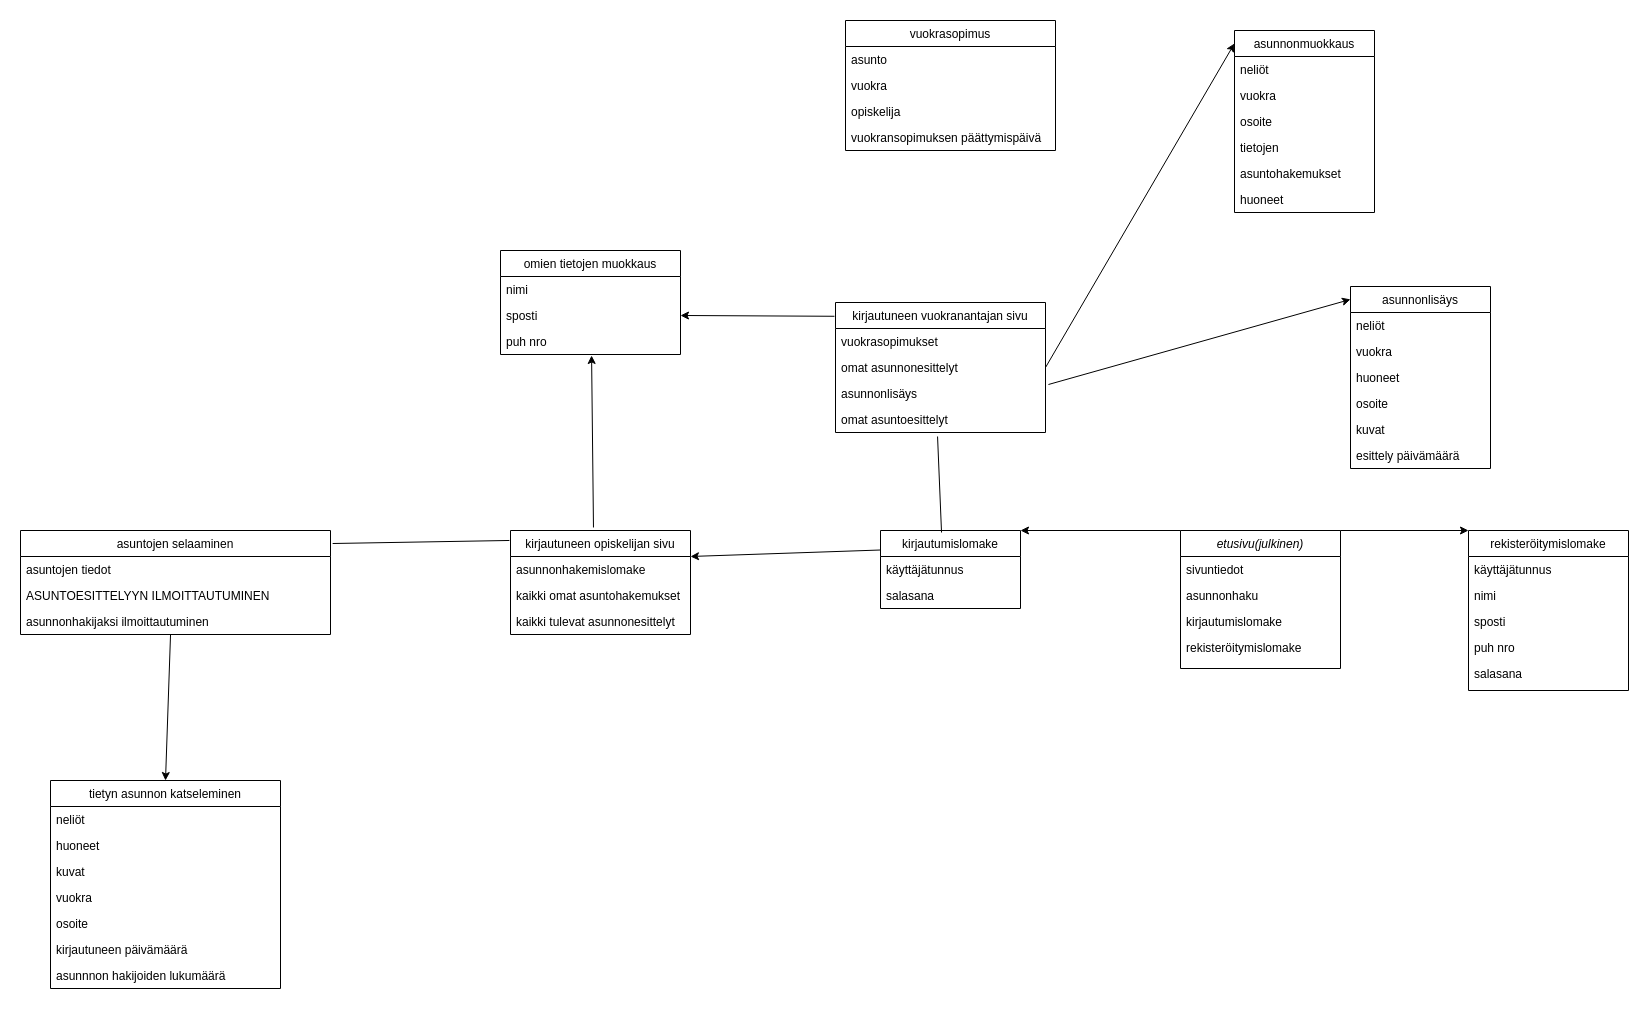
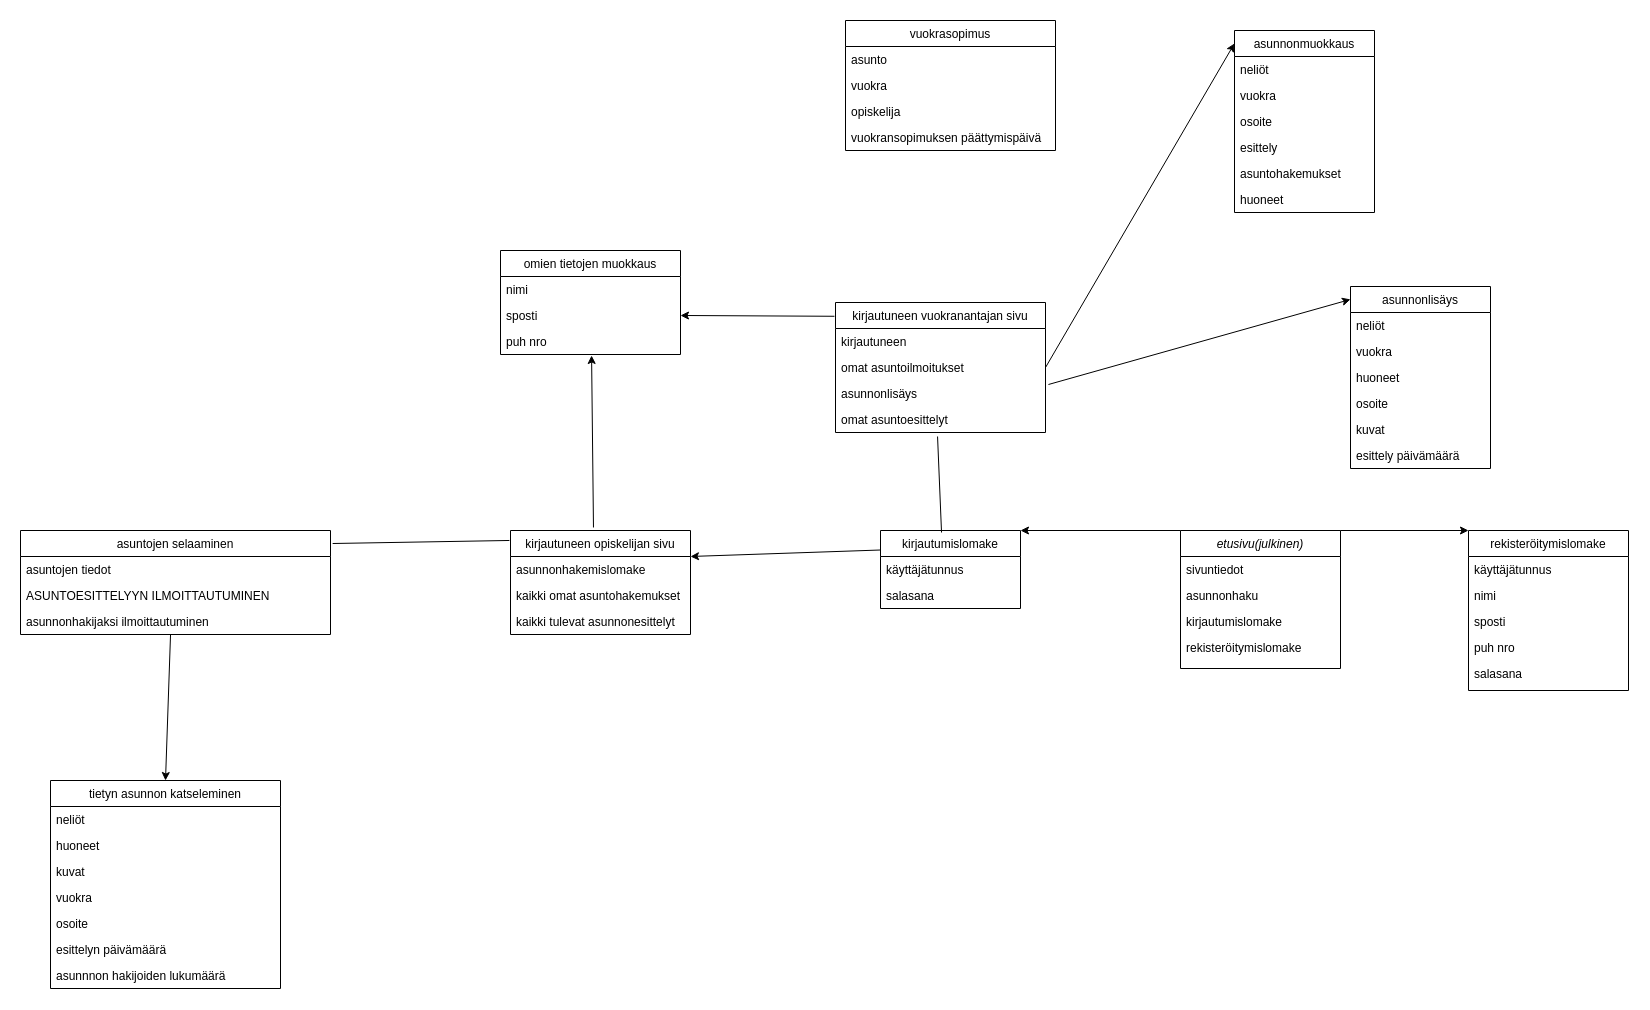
(1265, 148) -> (1264, 148)
(893, 342) -> (880, 342)
(907, 368) -> (909, 368)
(129, 950) -> (117, 950)
